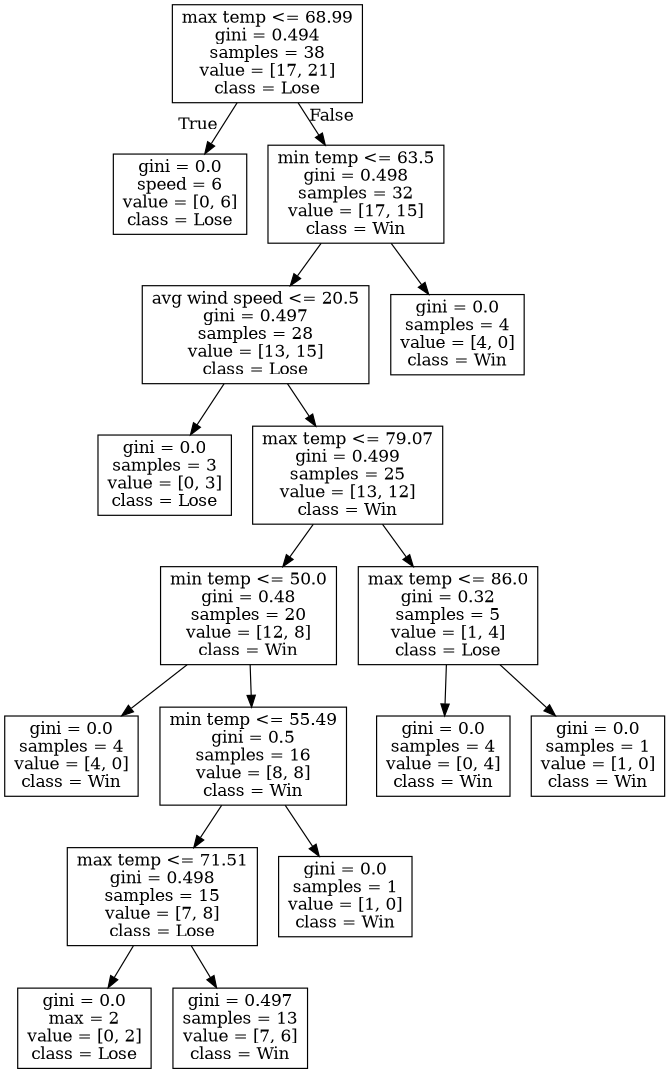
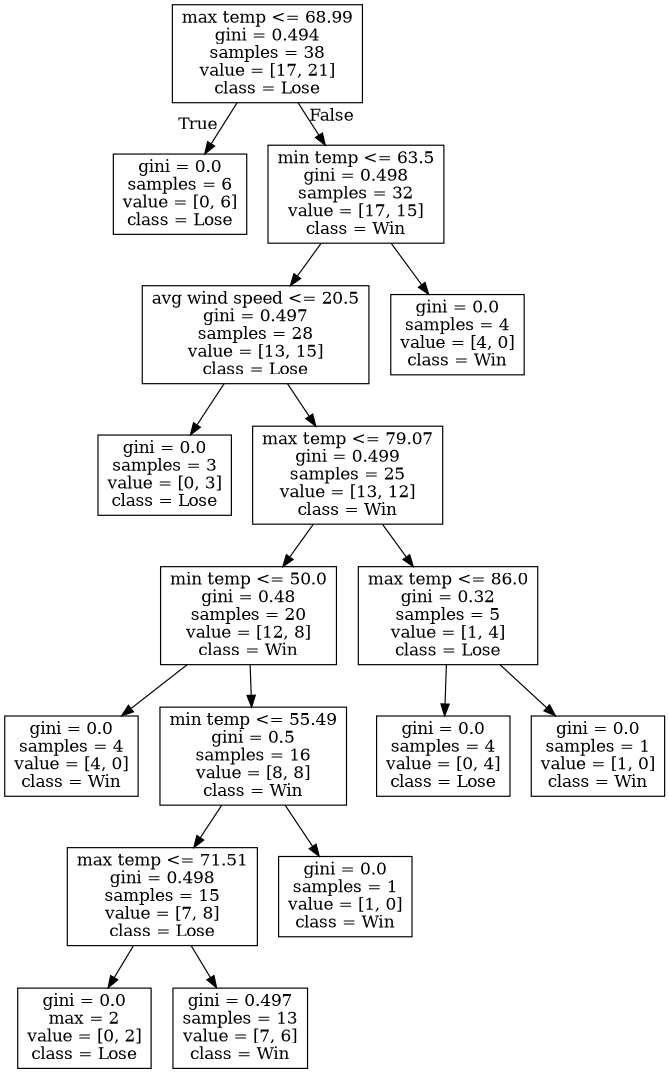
(180, 194) -> (180, 194)
(443, 756) -> (443, 756)
